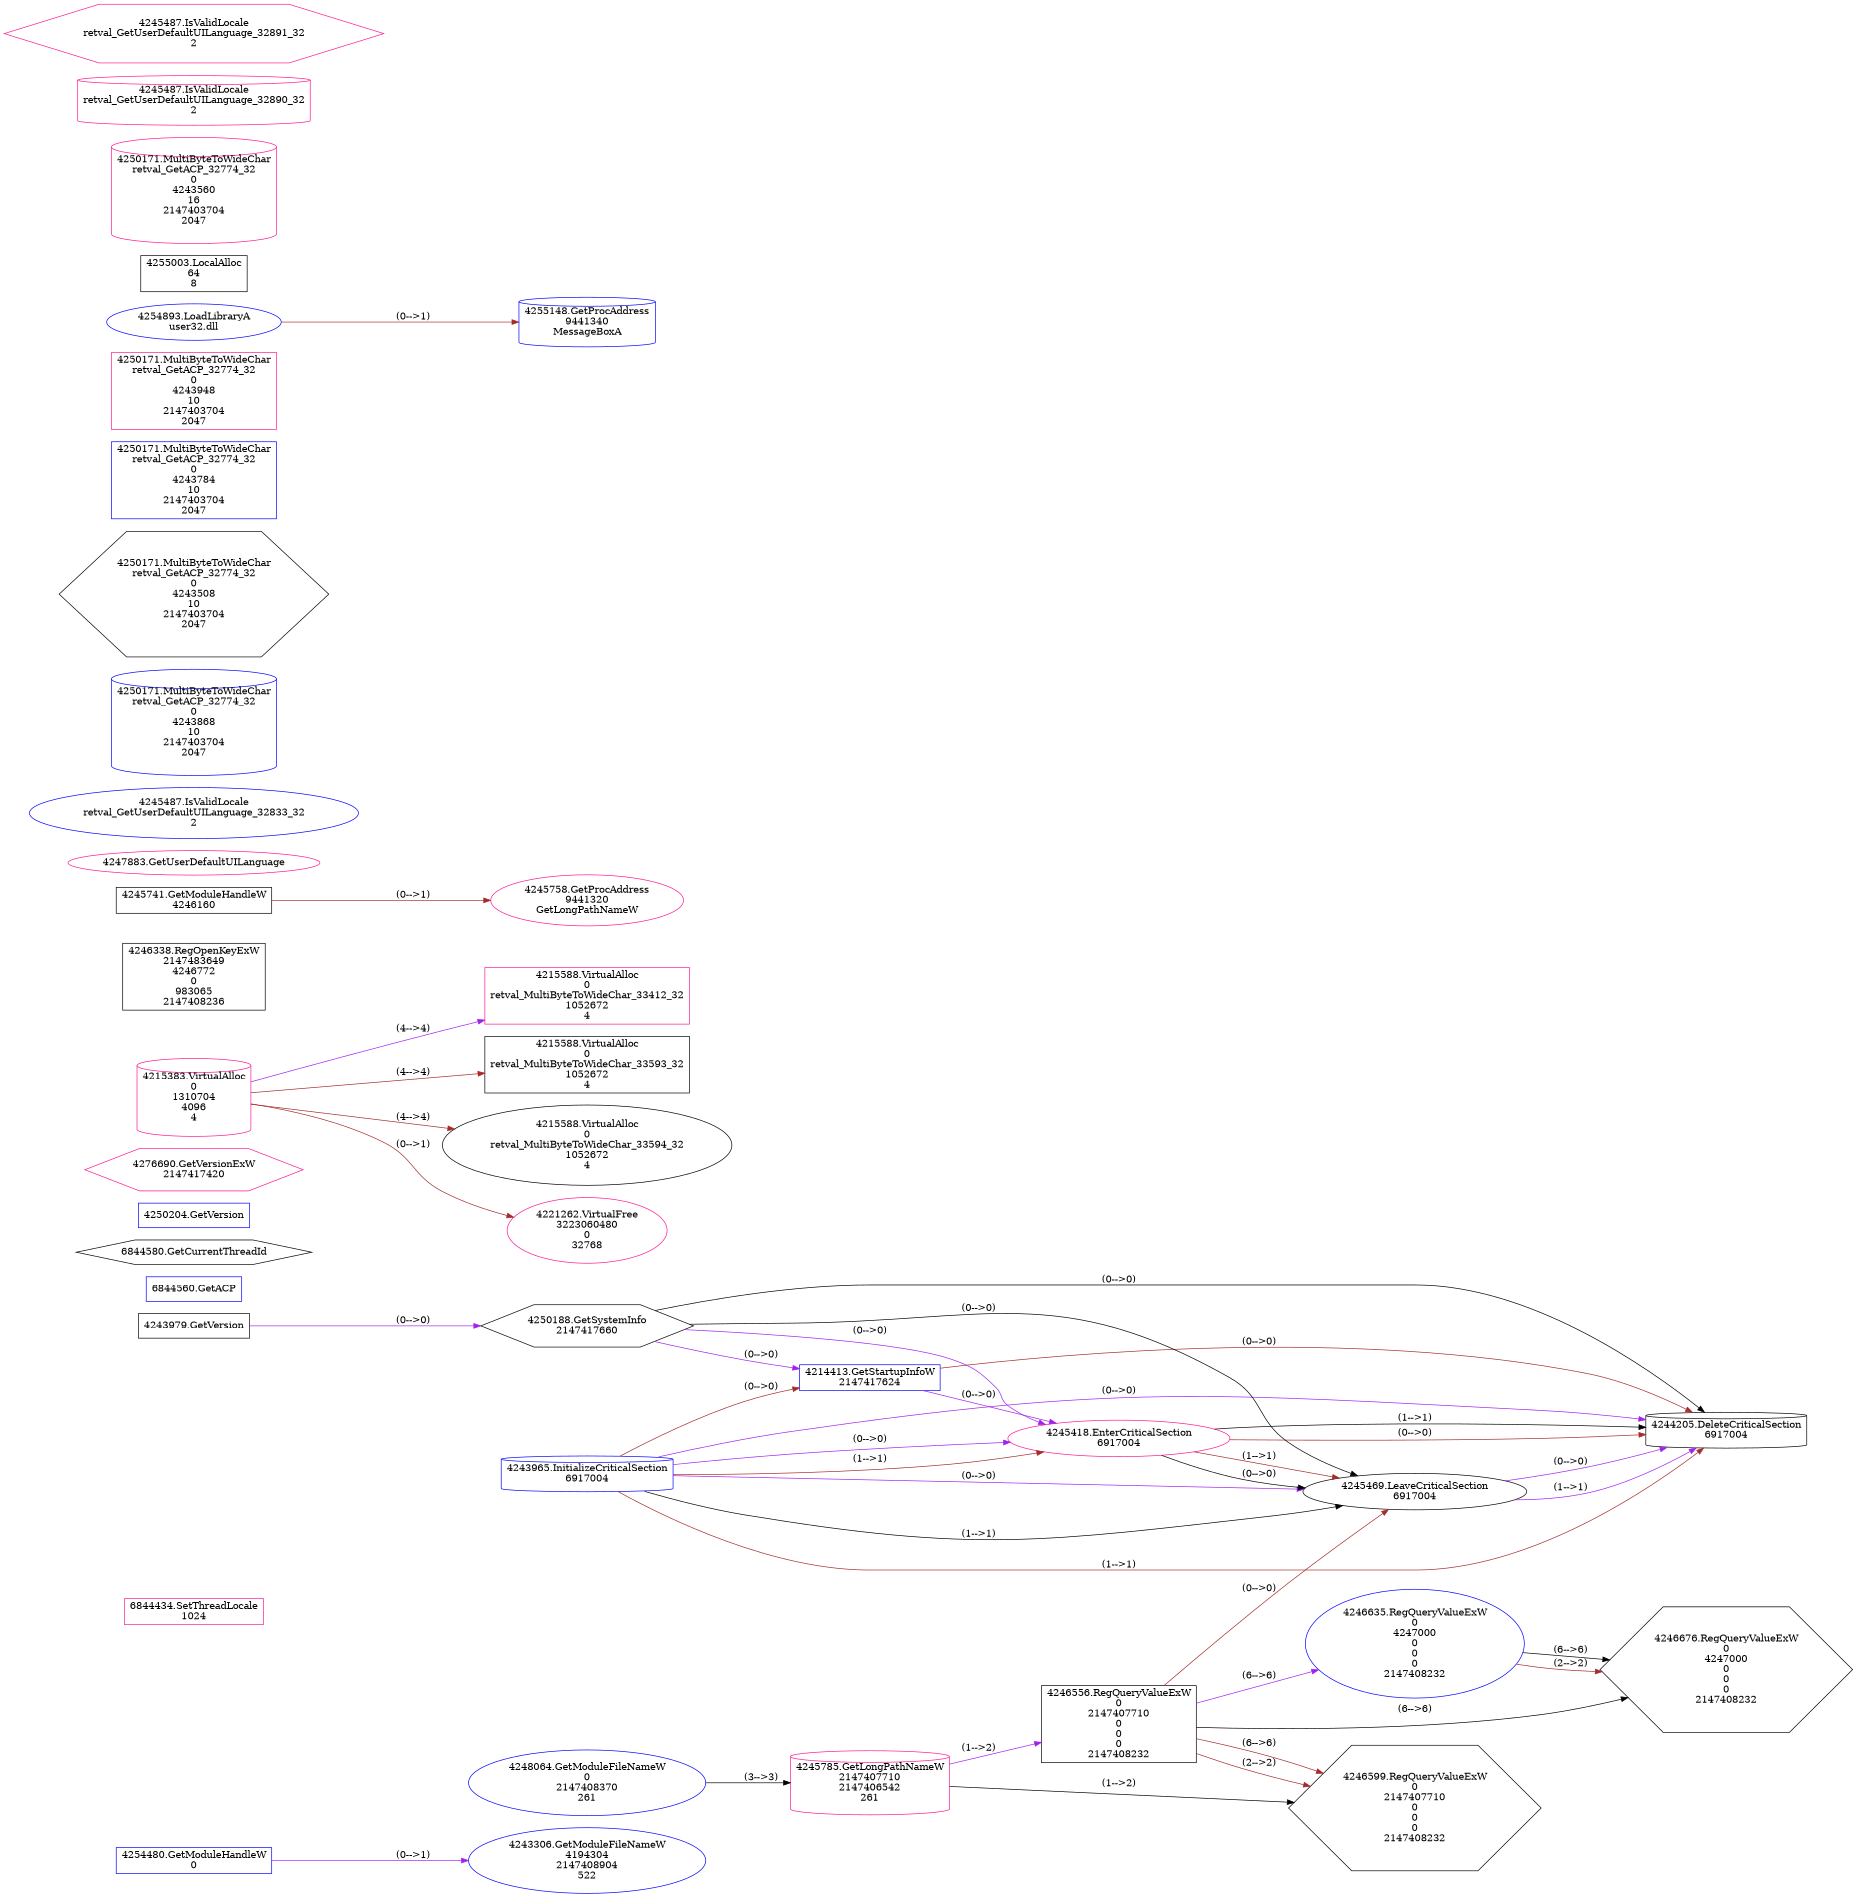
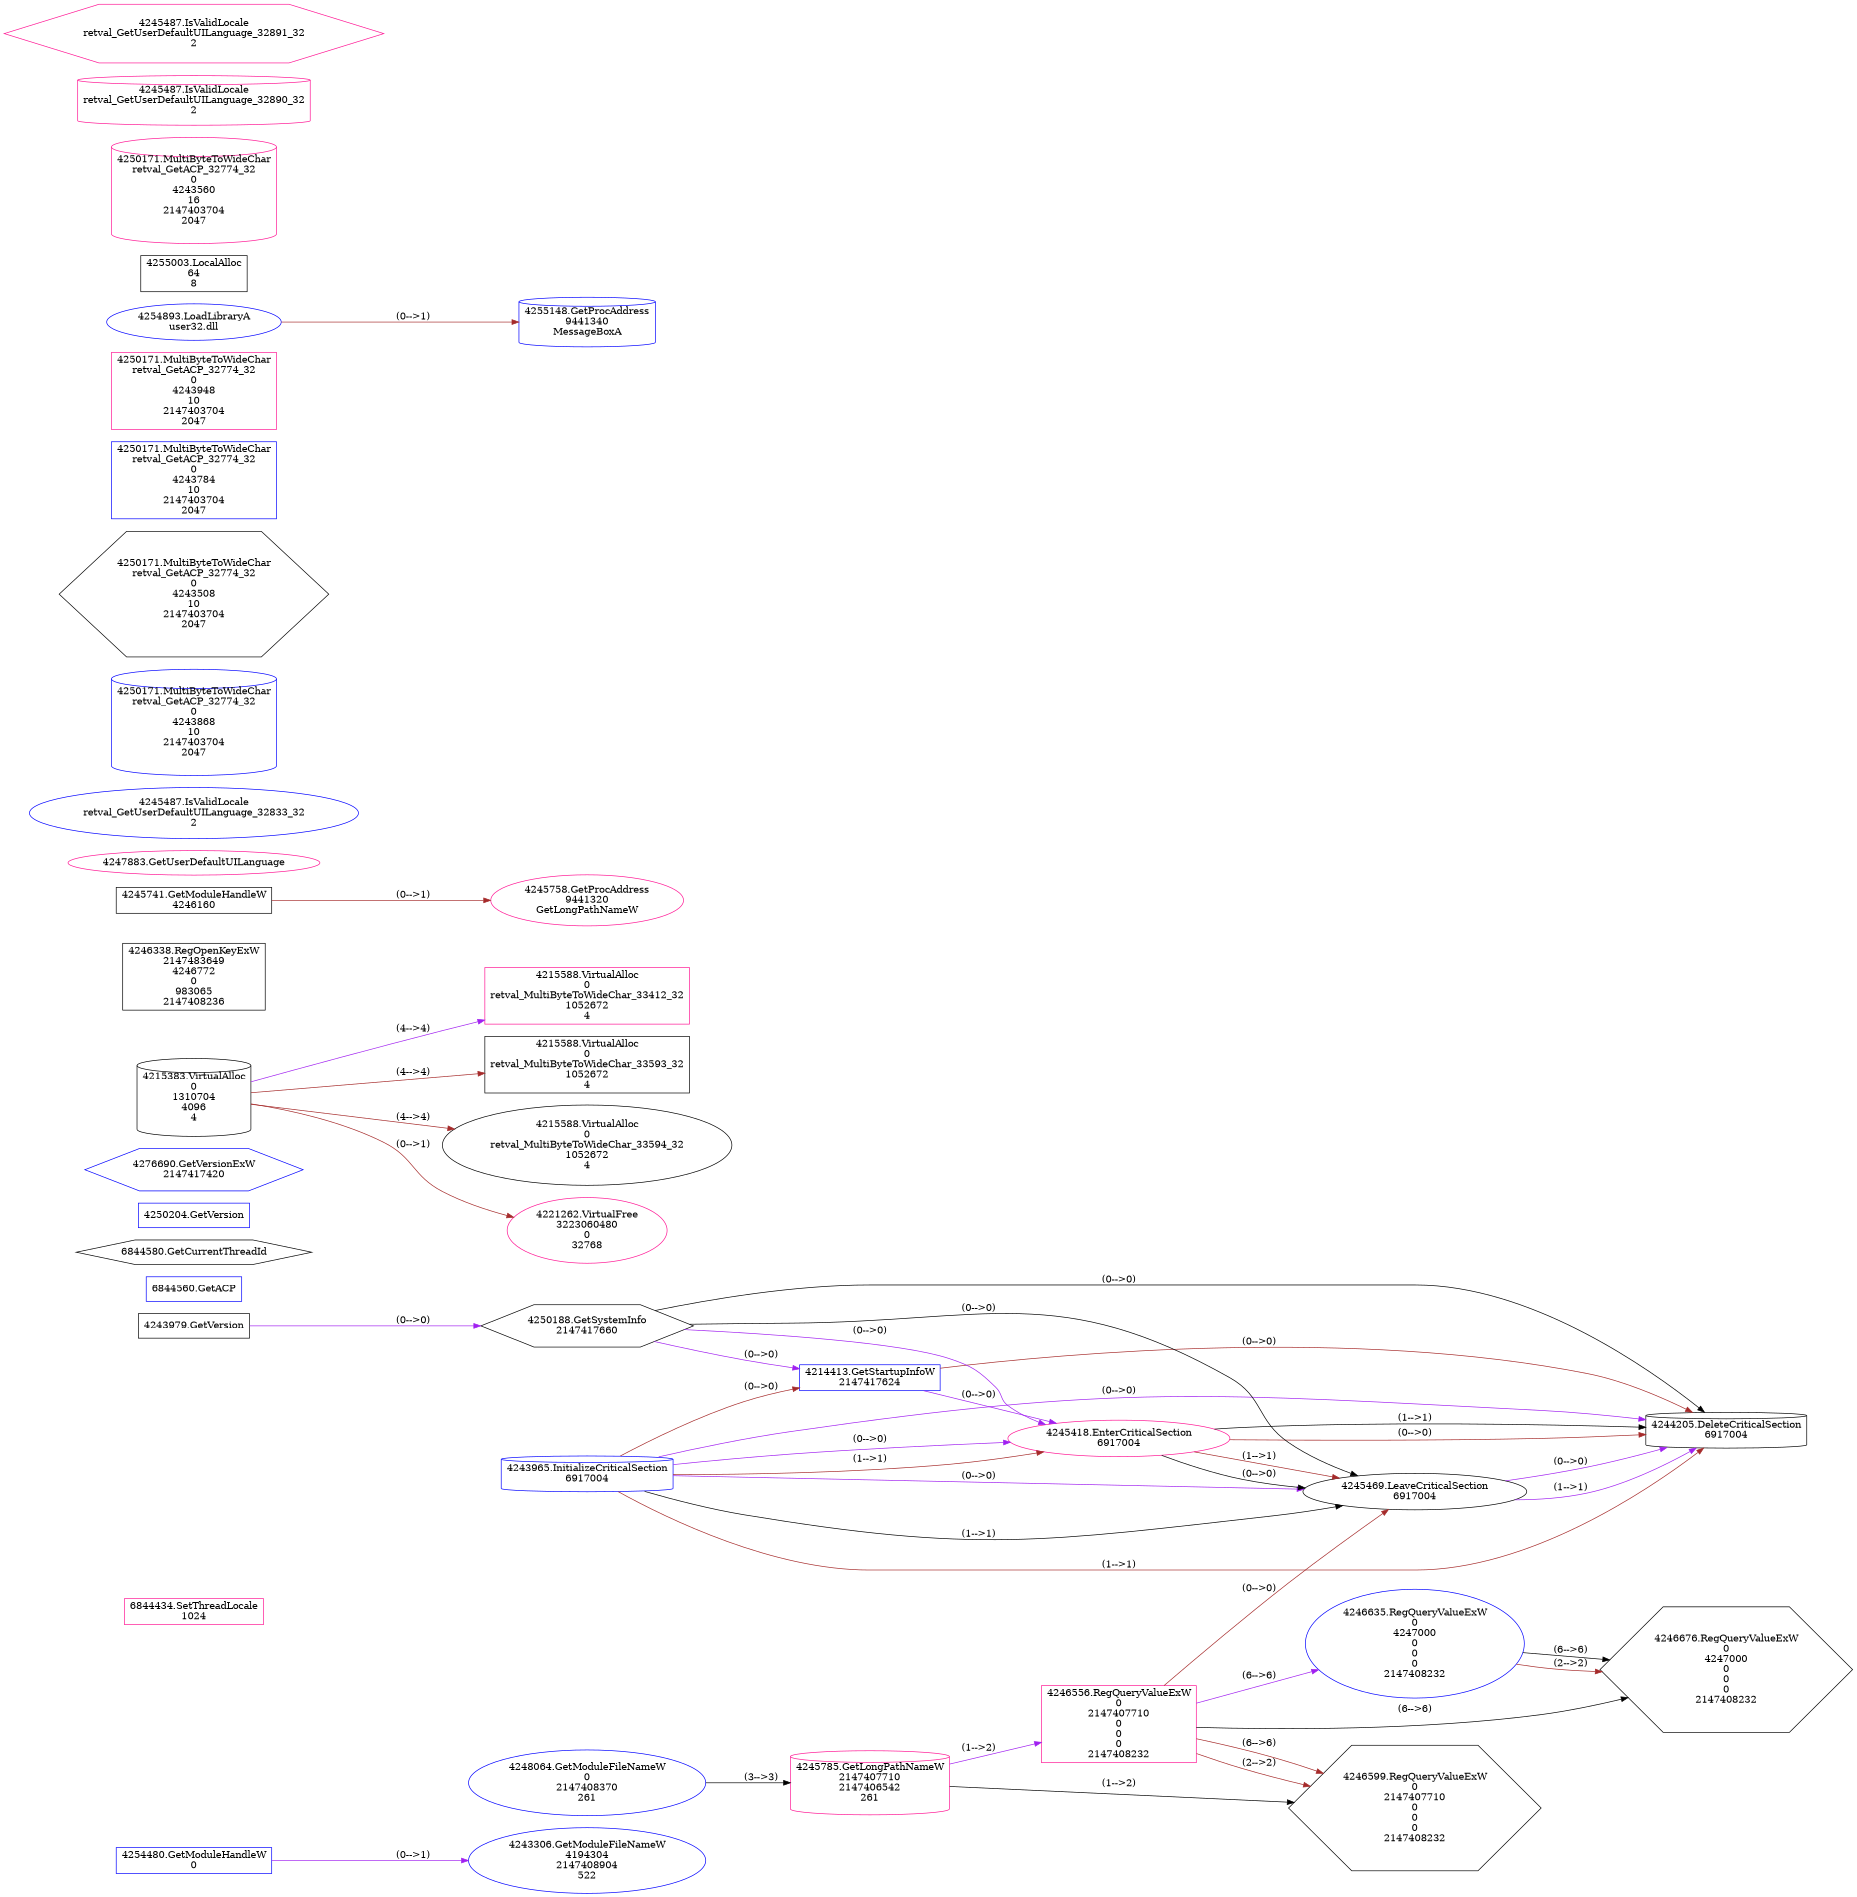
(194, 1097) -> (194, 1097)
(194, 1170) -> (194, 1170)
(1119, 1724) -> (1119, 1724)
